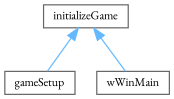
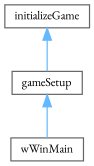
(113, 55) -> (47, 122)
